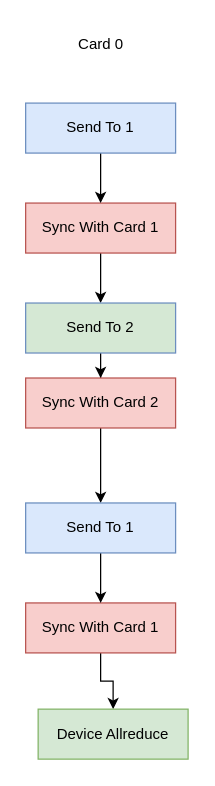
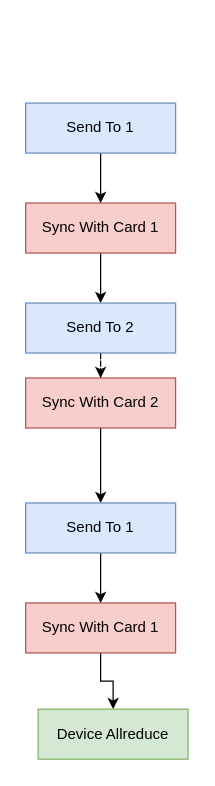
(101, 44) -> none
(101, 328) -> (101, 328)
(101, 361) -> (101, 361)
